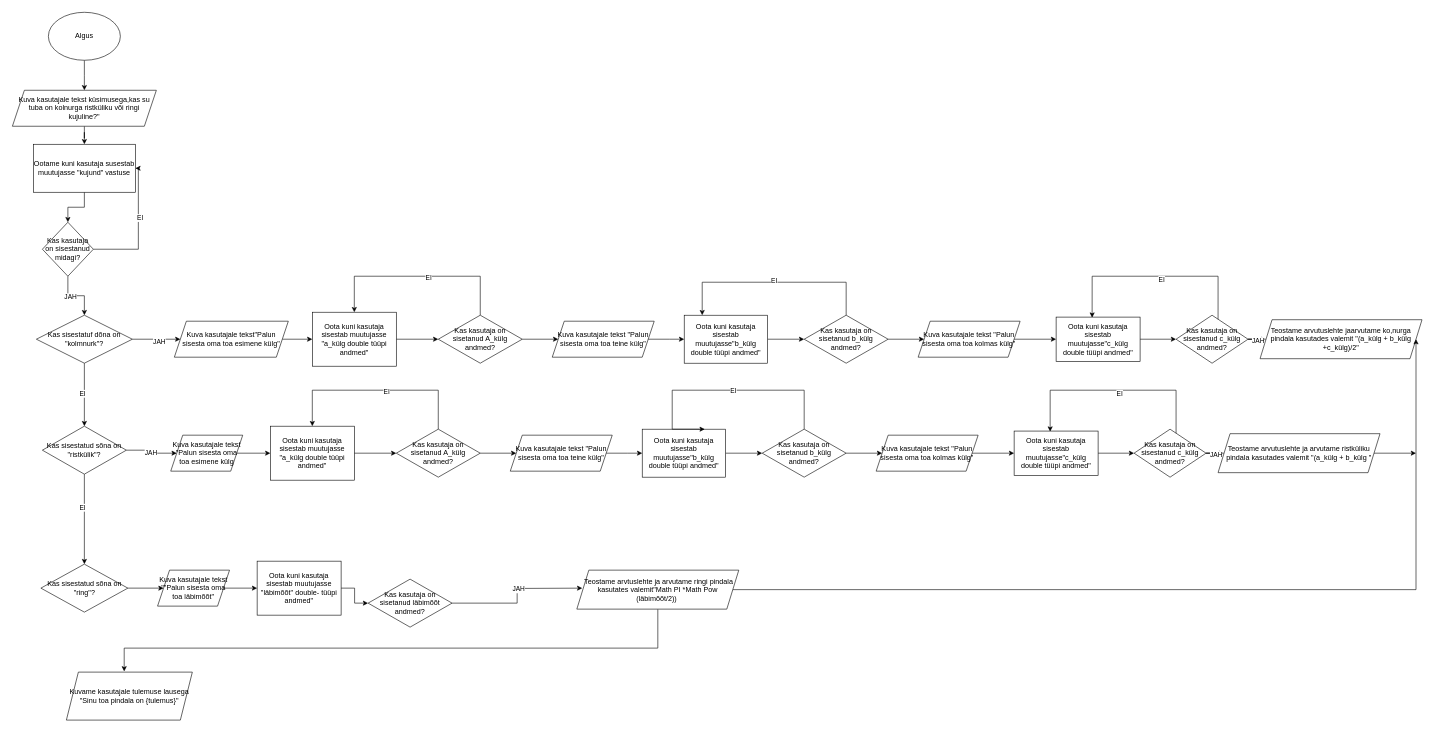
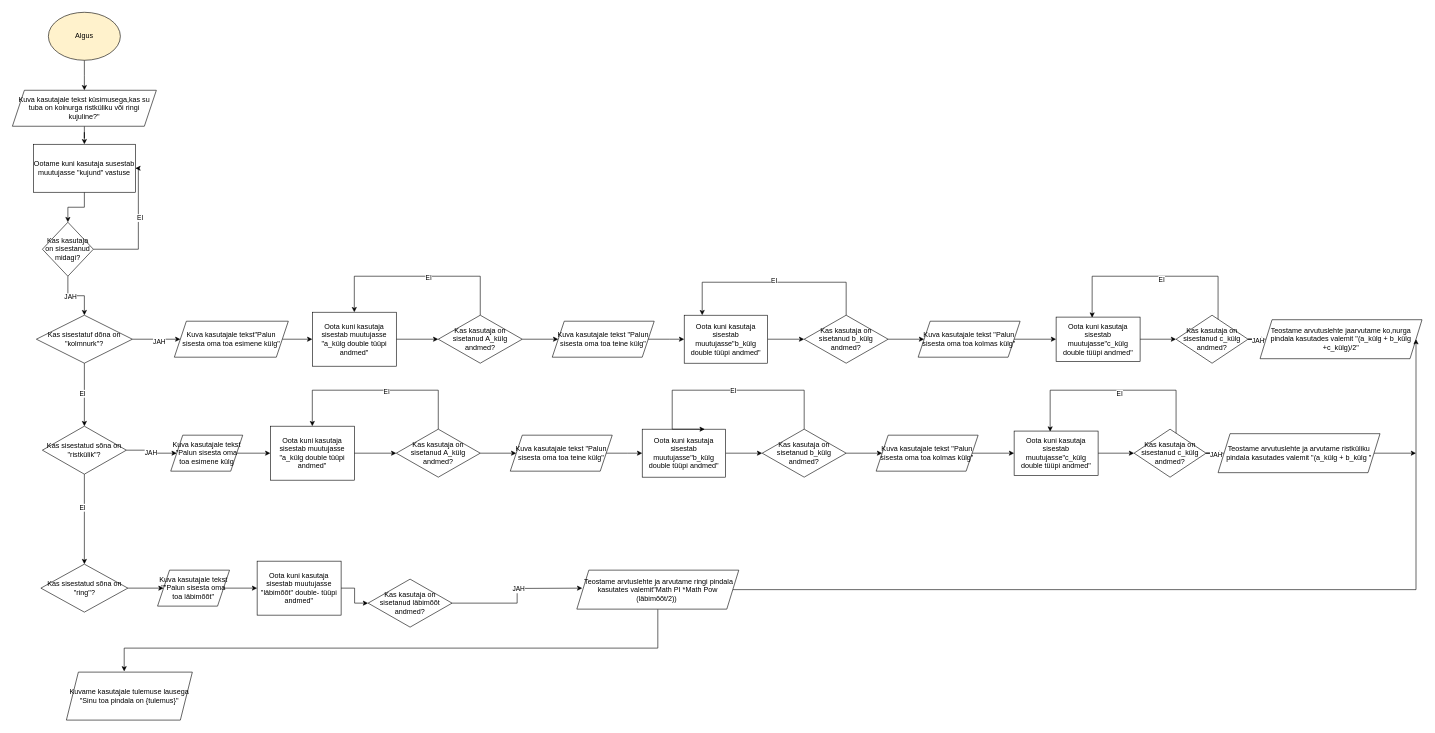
(84, 36) -> (84, 36)
